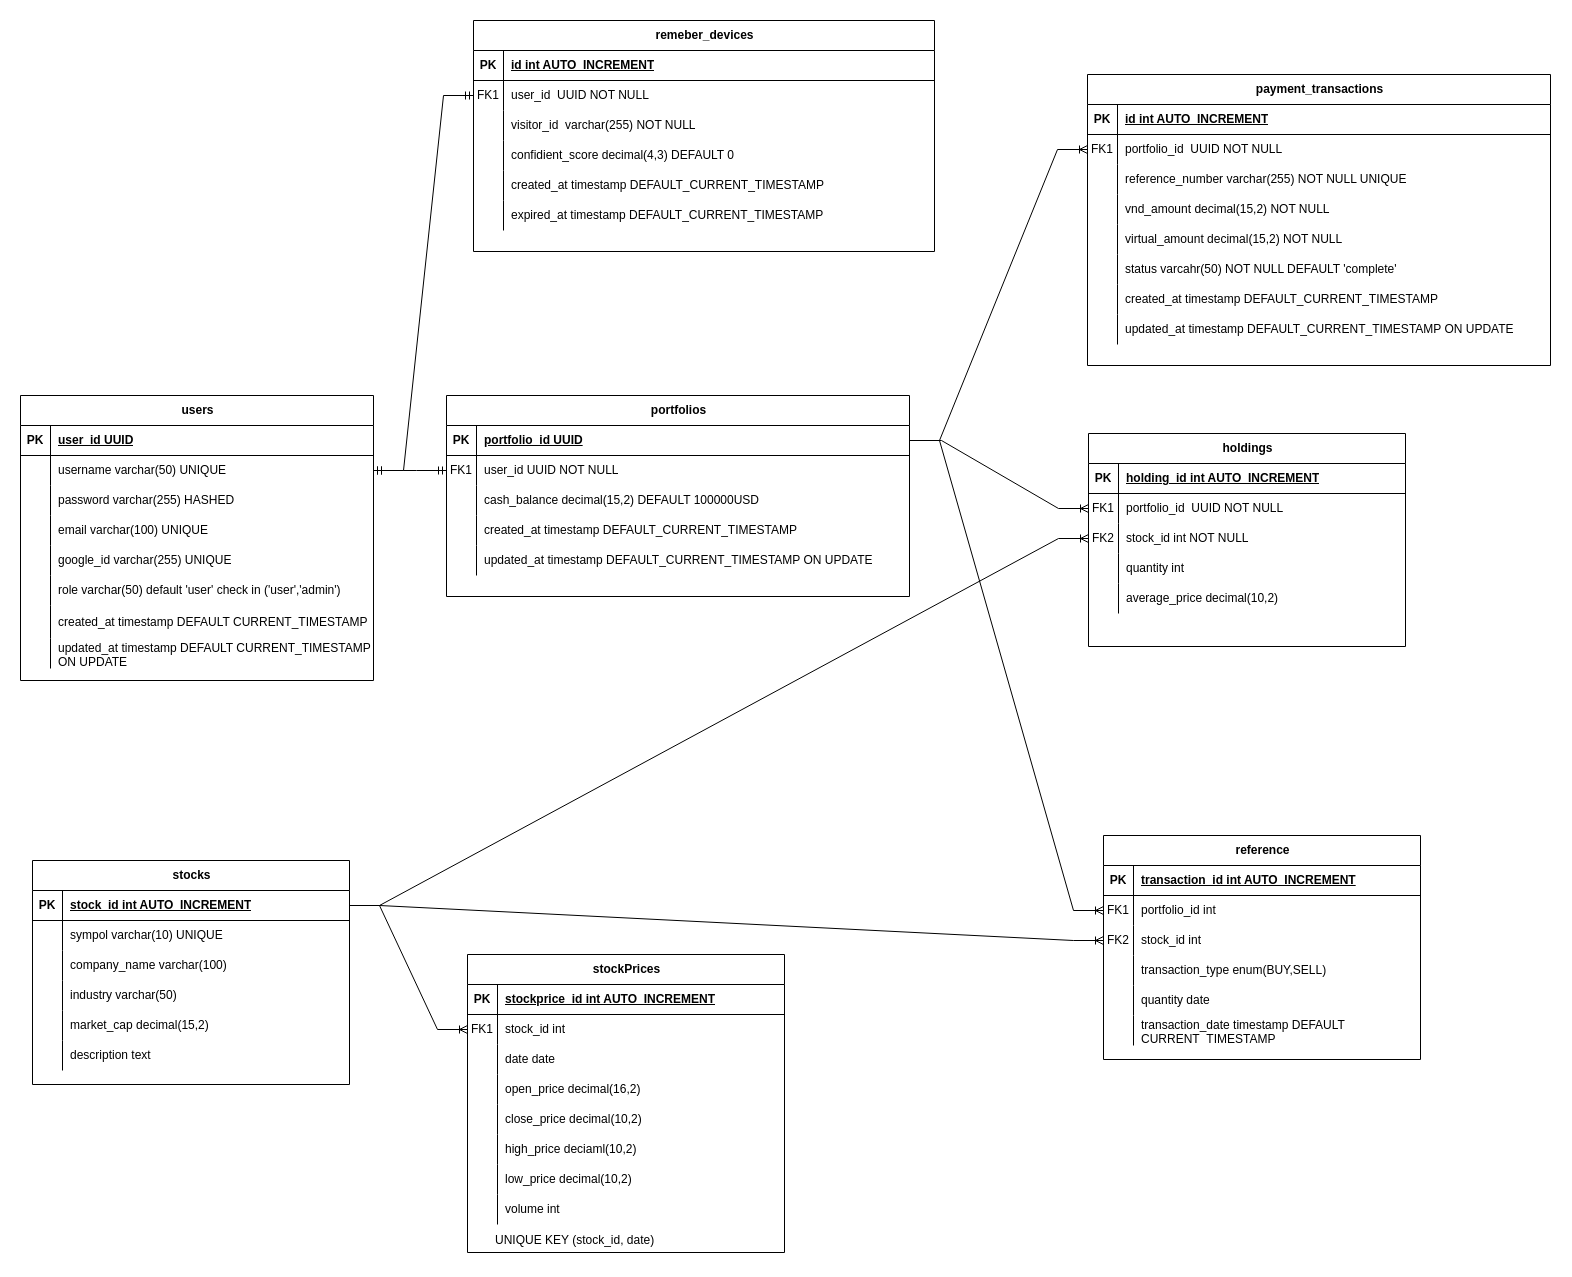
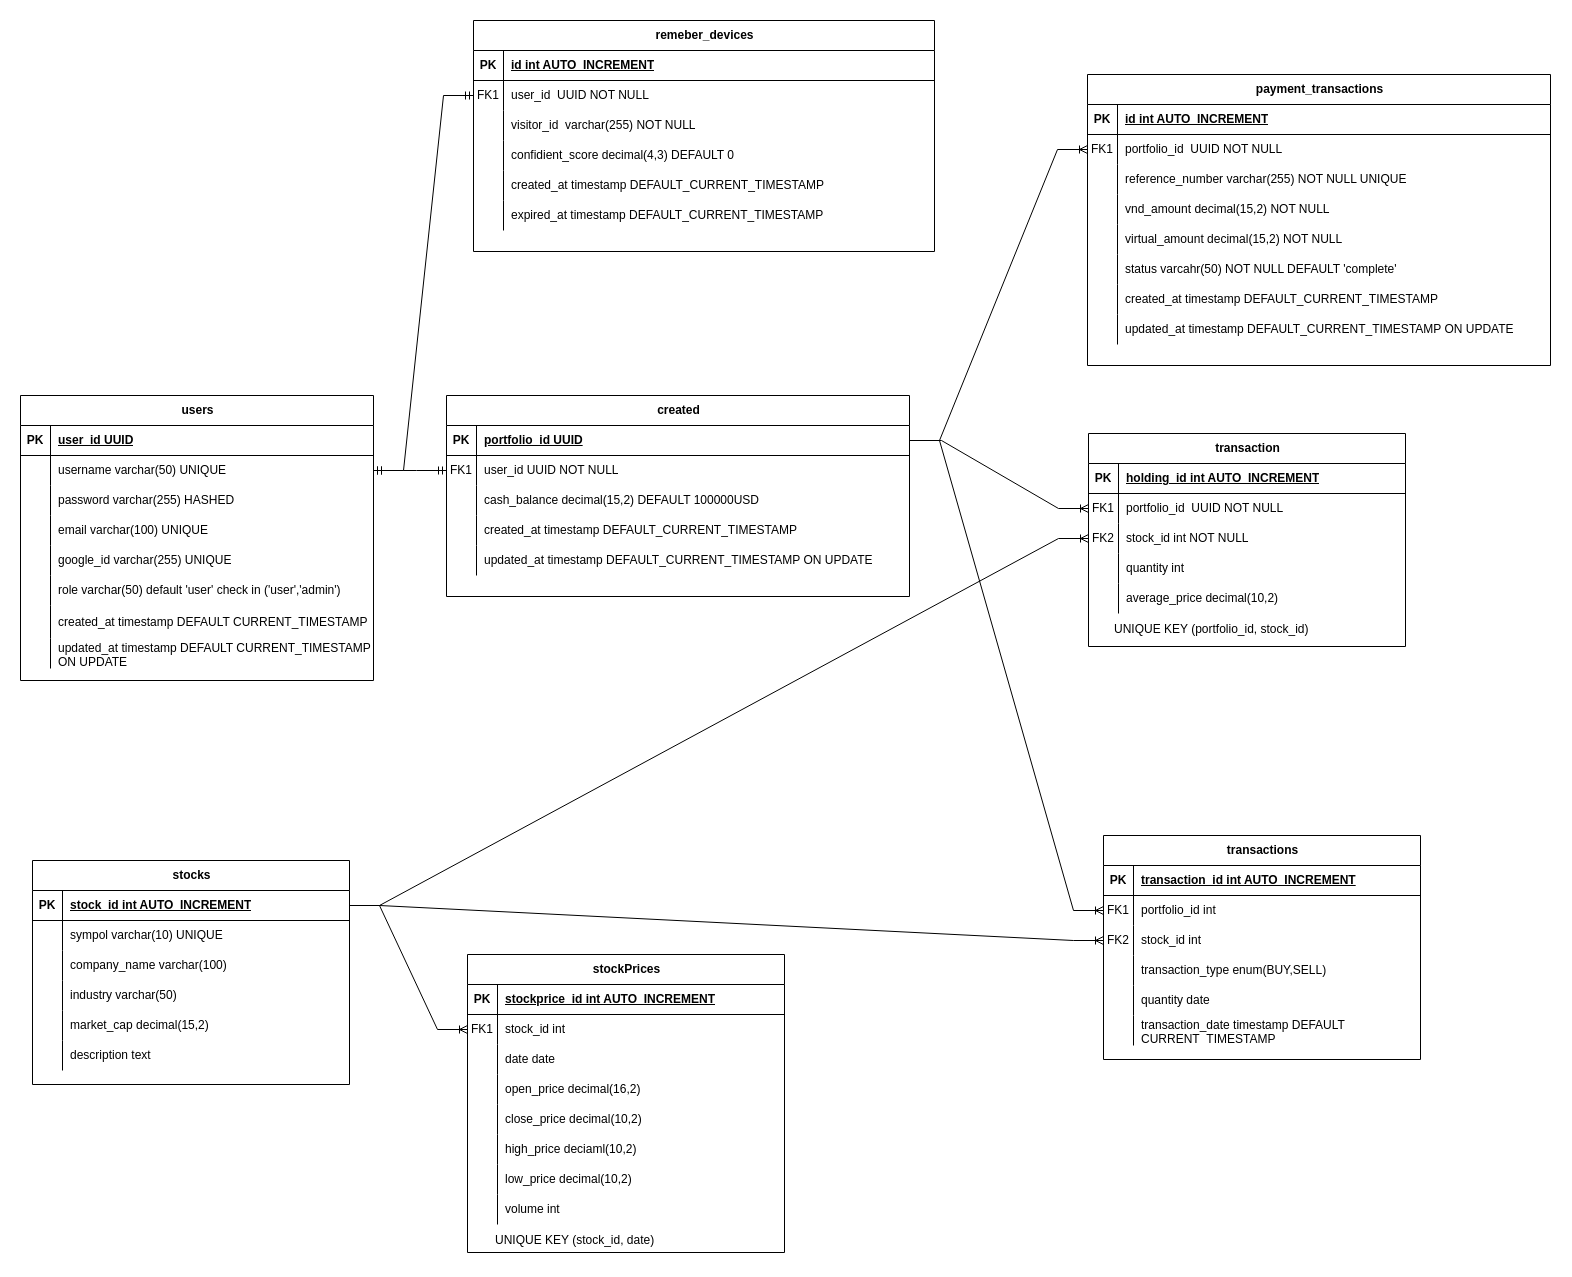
(679, 411) -> (679, 411)
(1248, 449) -> (1248, 449)
none -> (1242, 630)
(1263, 851) -> (1263, 851)
